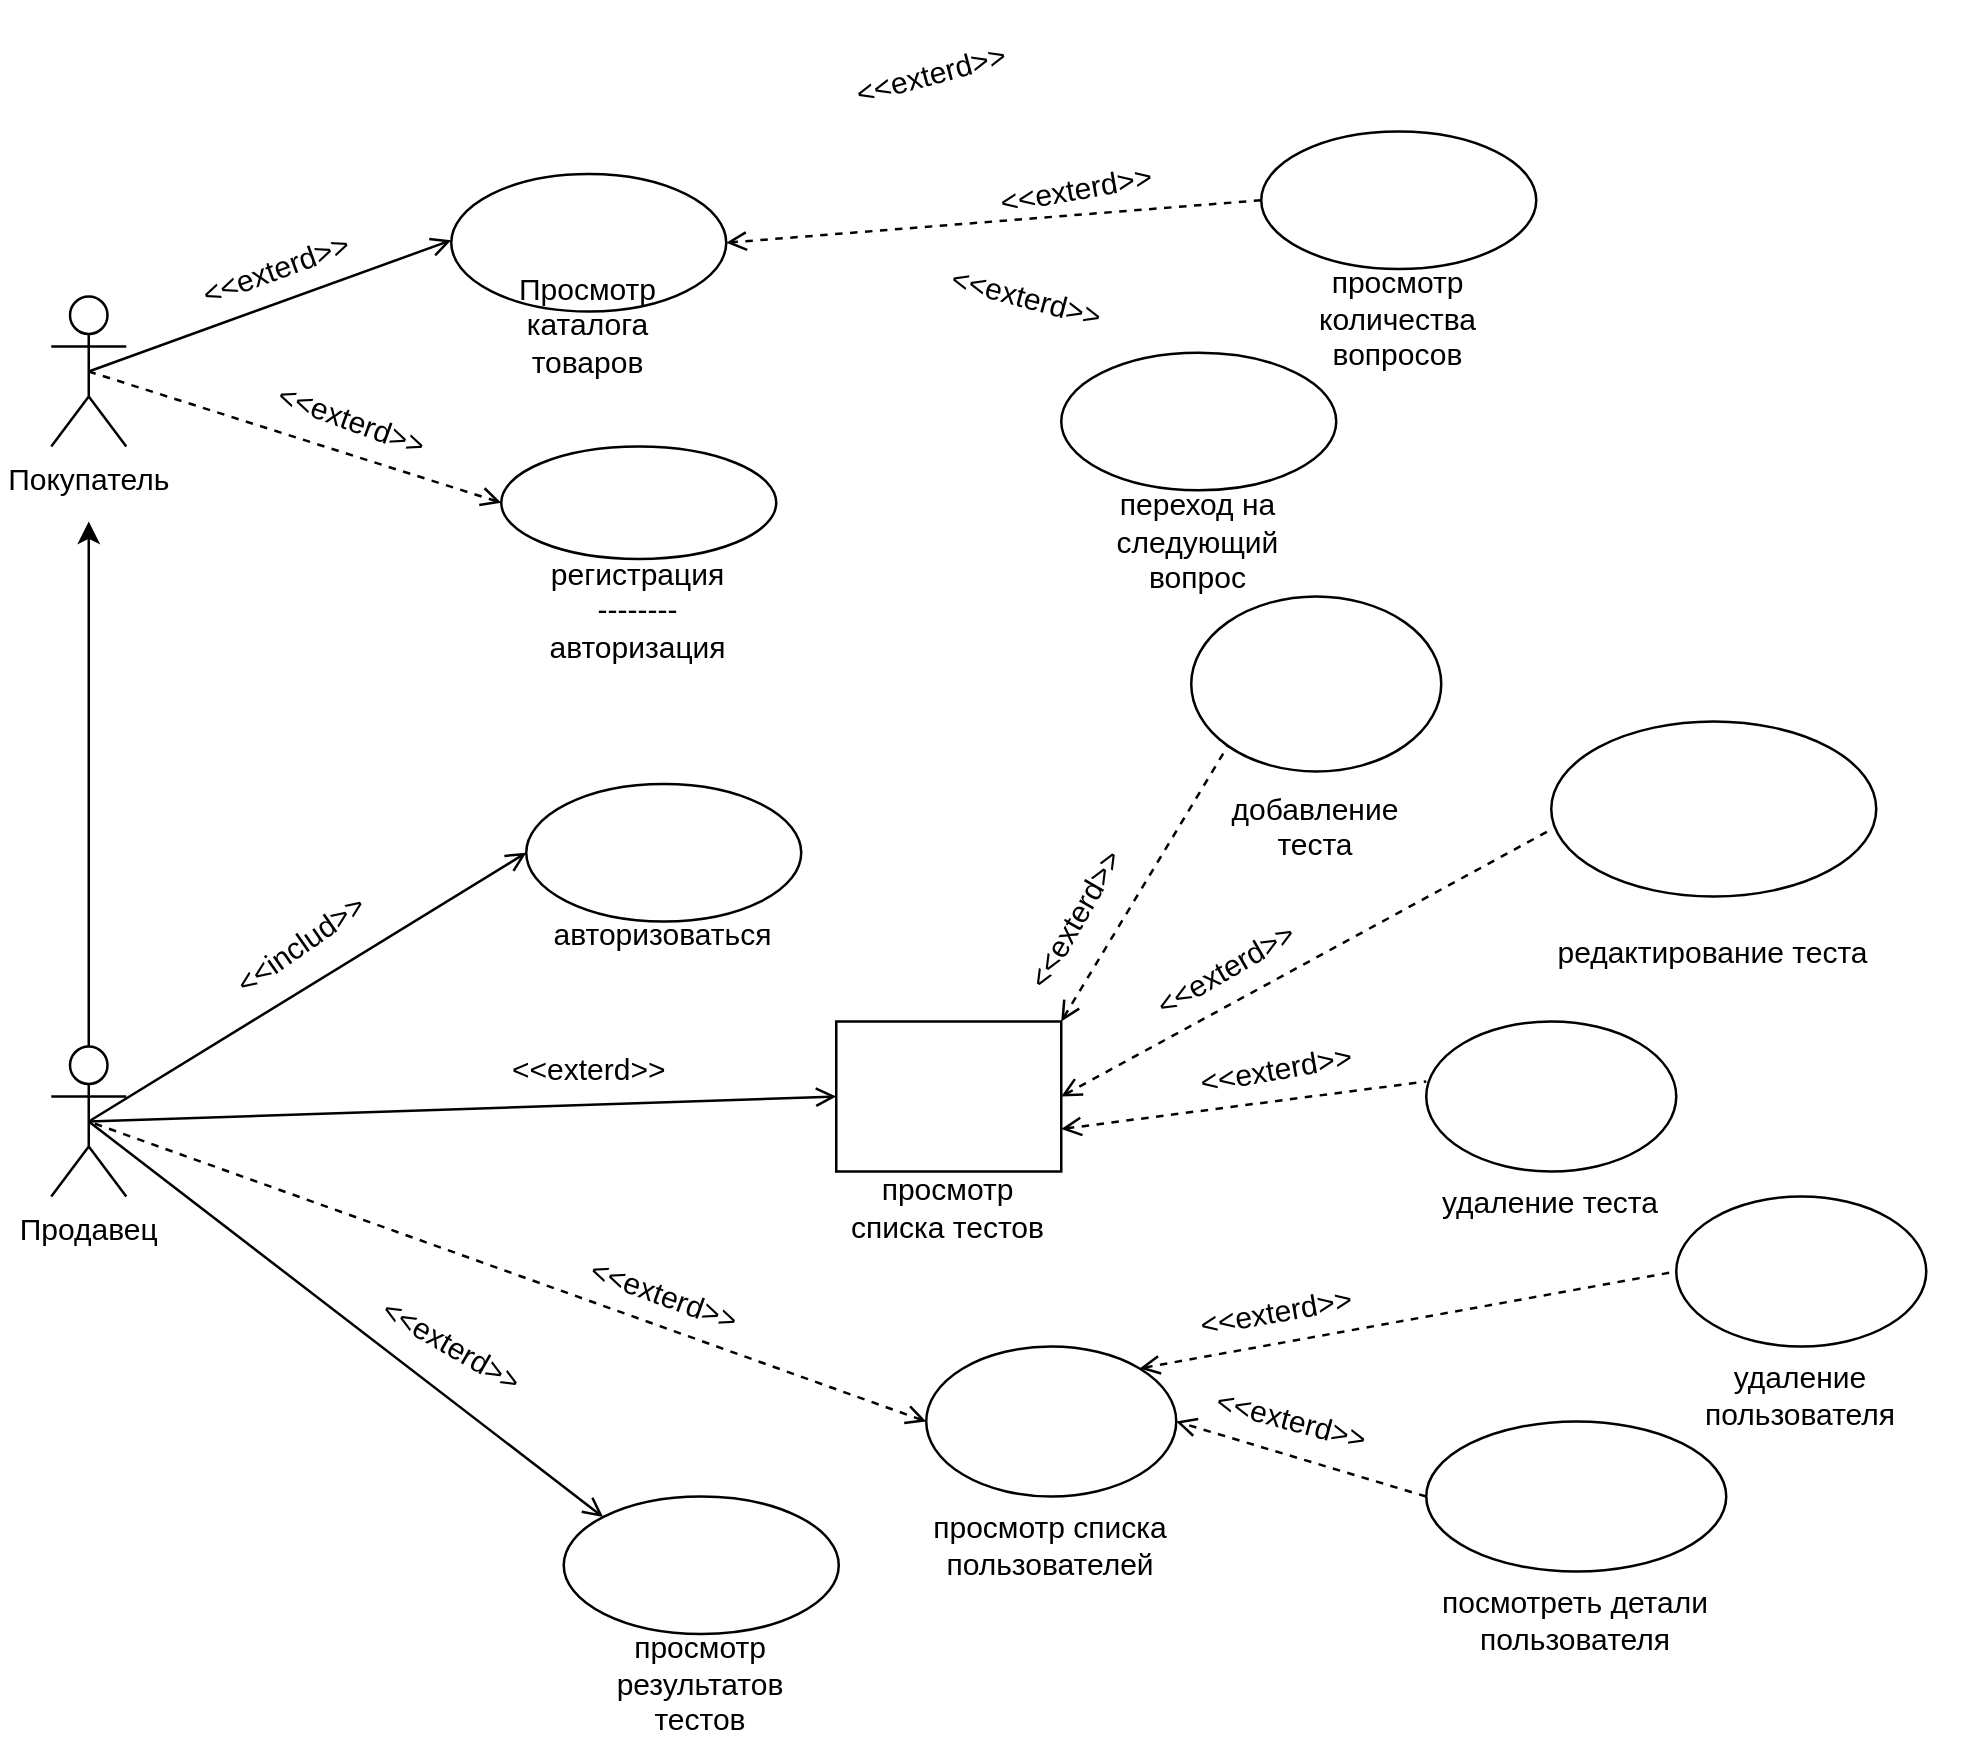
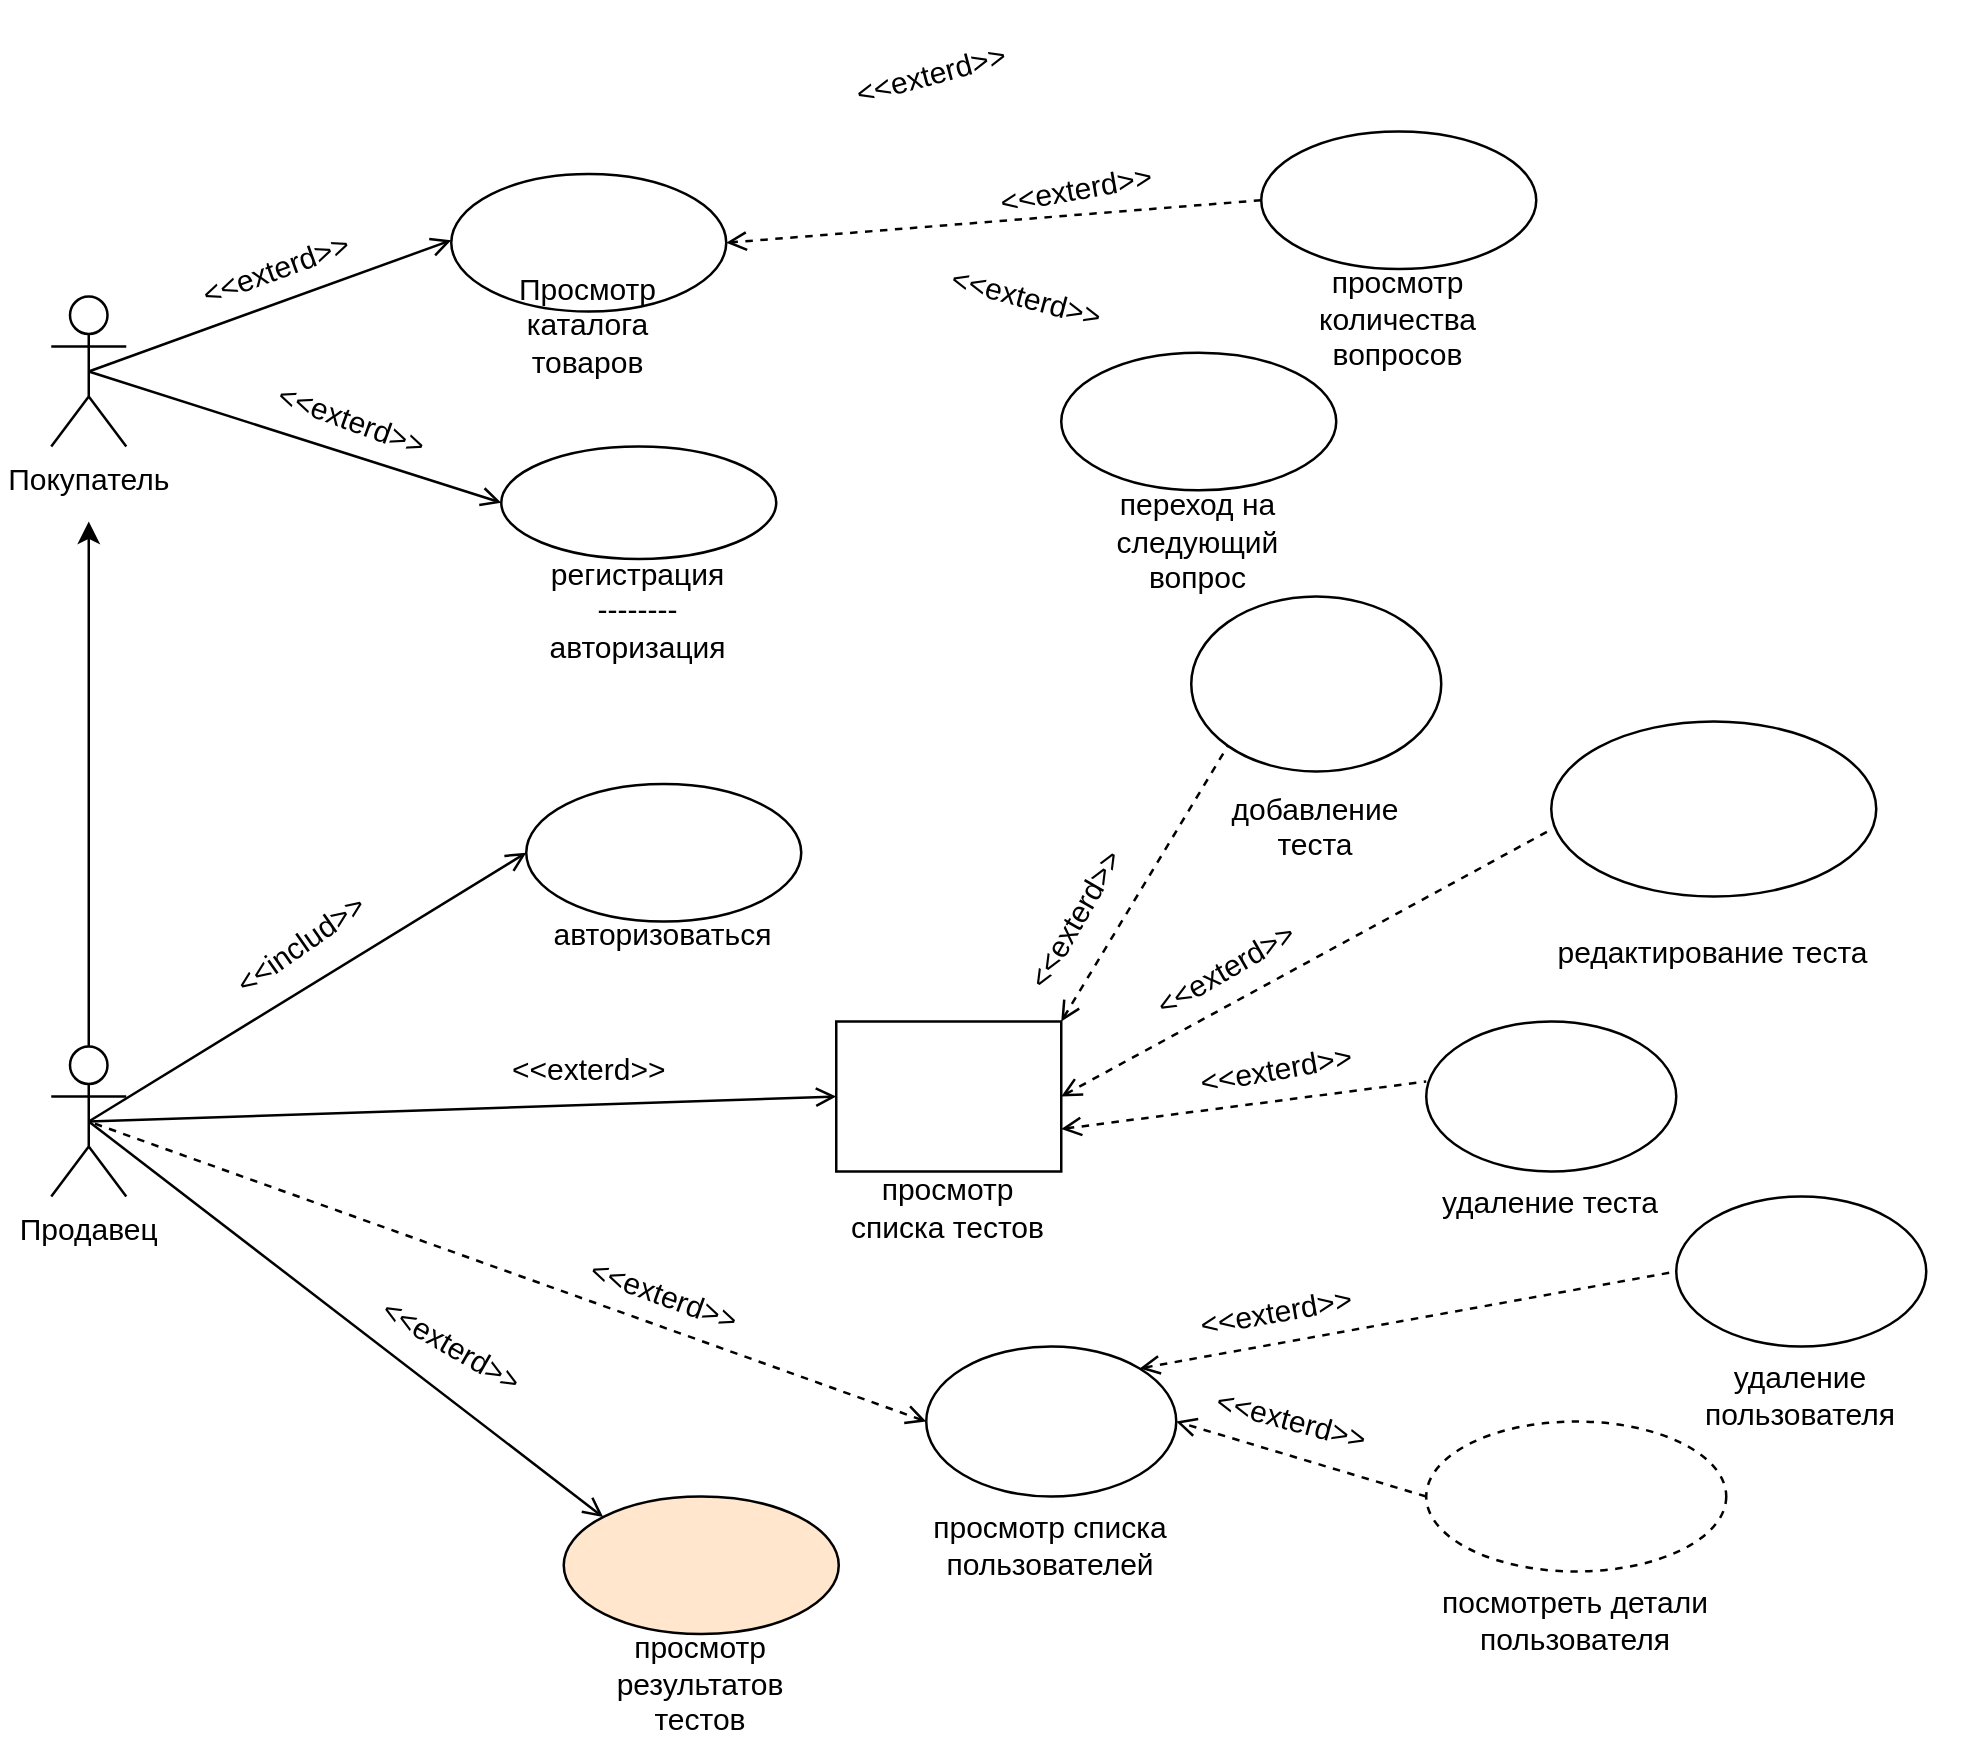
(299, 438) -> (299, 438)
(1576, 1496) -> (1576, 1496)
(701, 1565) -> (701, 1565)
